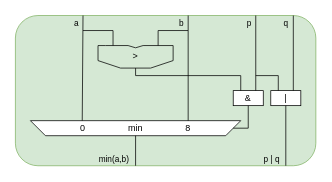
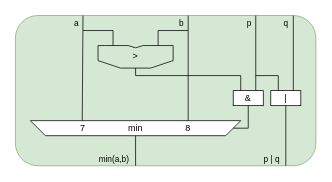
(83, 128) -> (83, 128)
